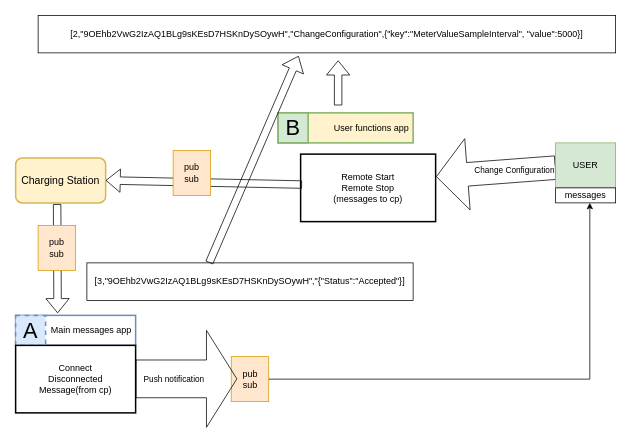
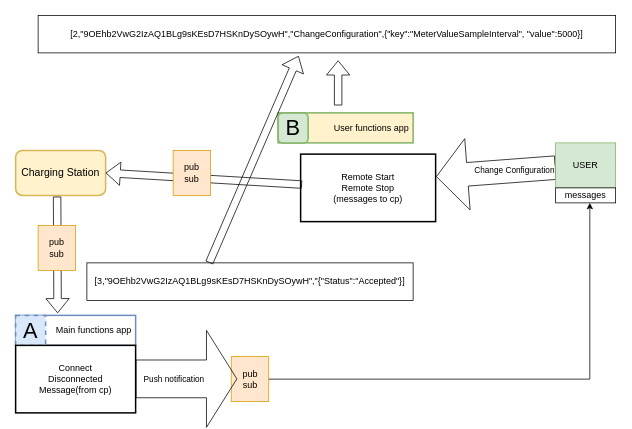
(293, 128) -> (293, 128)
(60, 180) -> (60, 173)
(95, 330) -> (93, 330)
